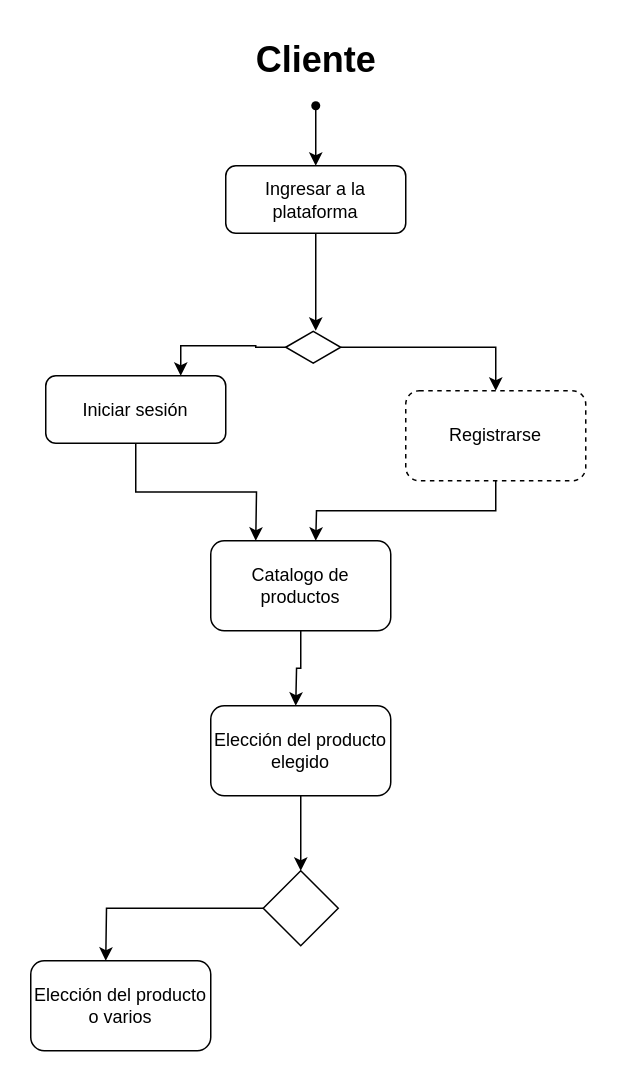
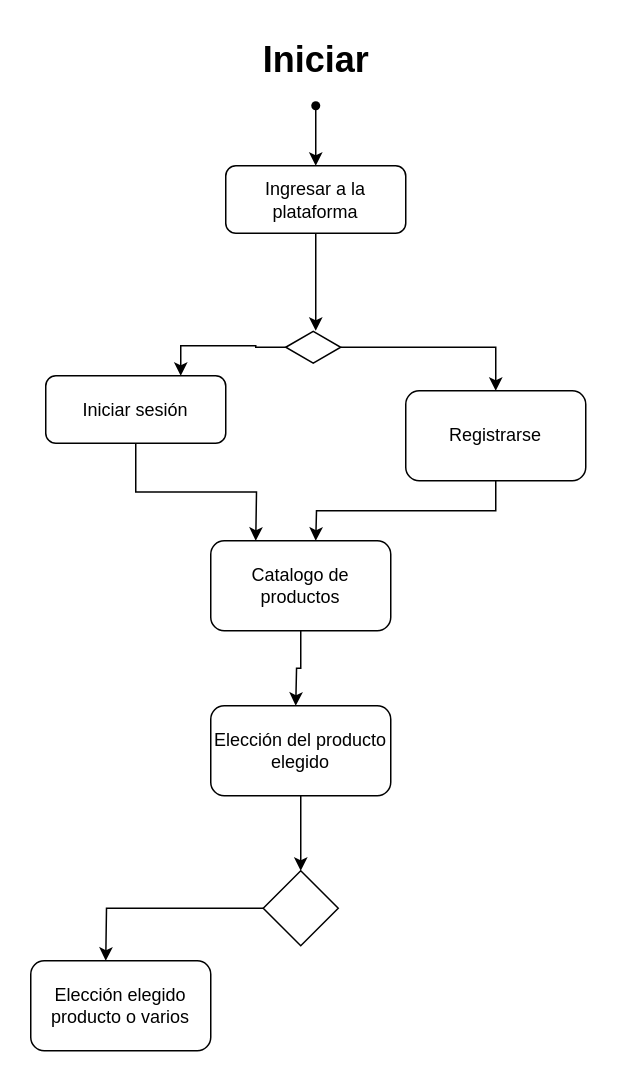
(317, 61) -> (317, 61)
(496, 436) -> (496, 436)
(121, 1006) -> (121, 1006)
